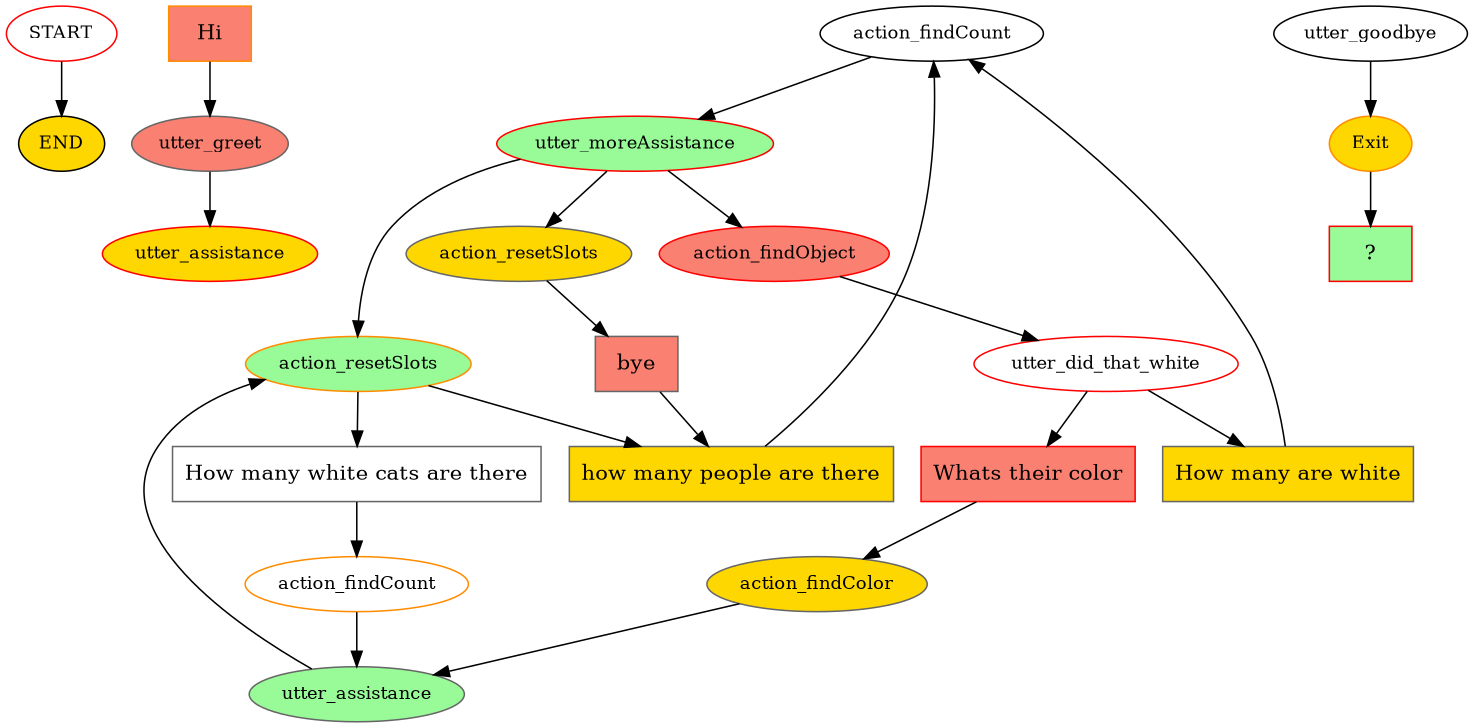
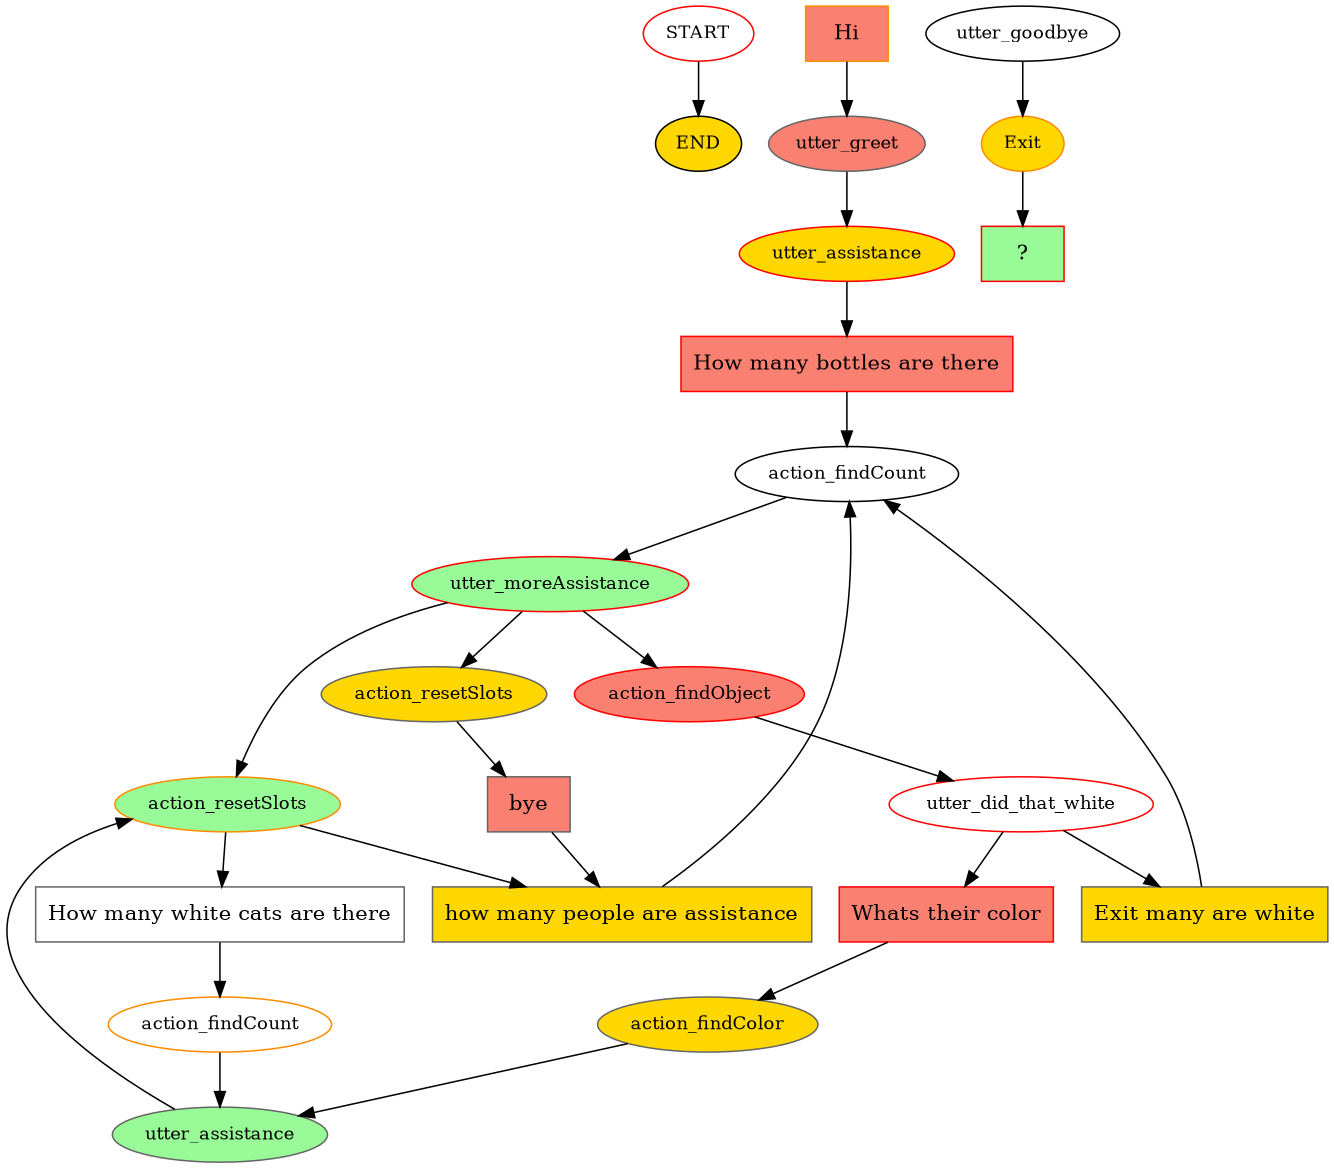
none -> (847, 364)
(731, 474) -> (622, 914)
(1288, 474) -> (1205, 914)
